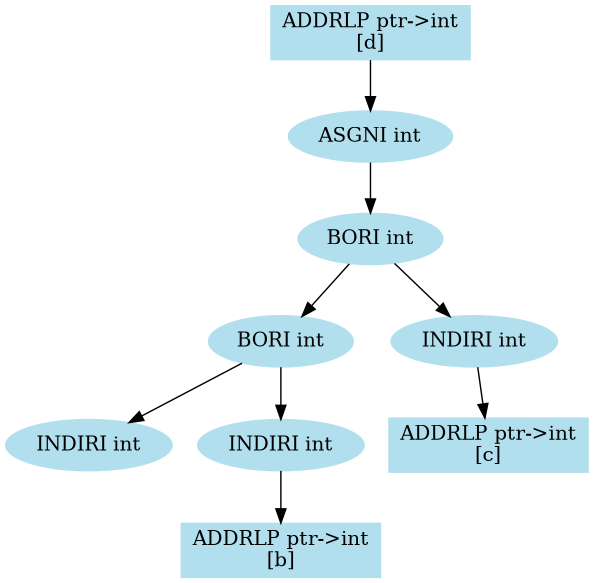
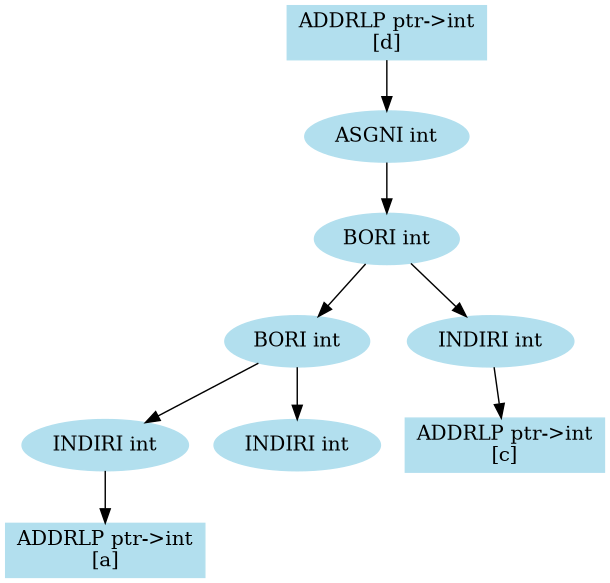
none -> (105, 550)
(281, 550) -> none
